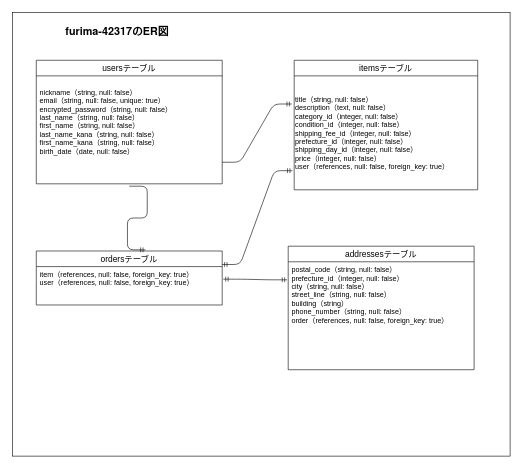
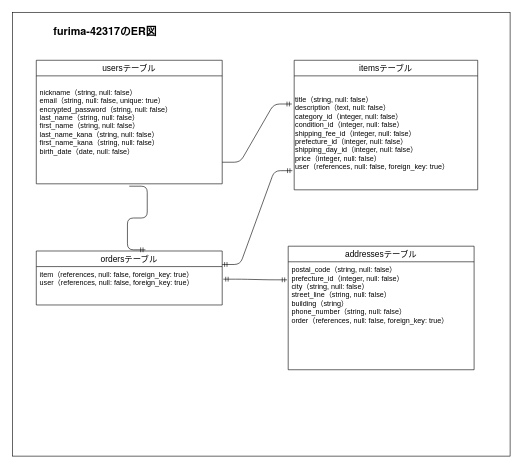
(117, 30) -> (105, 30)
